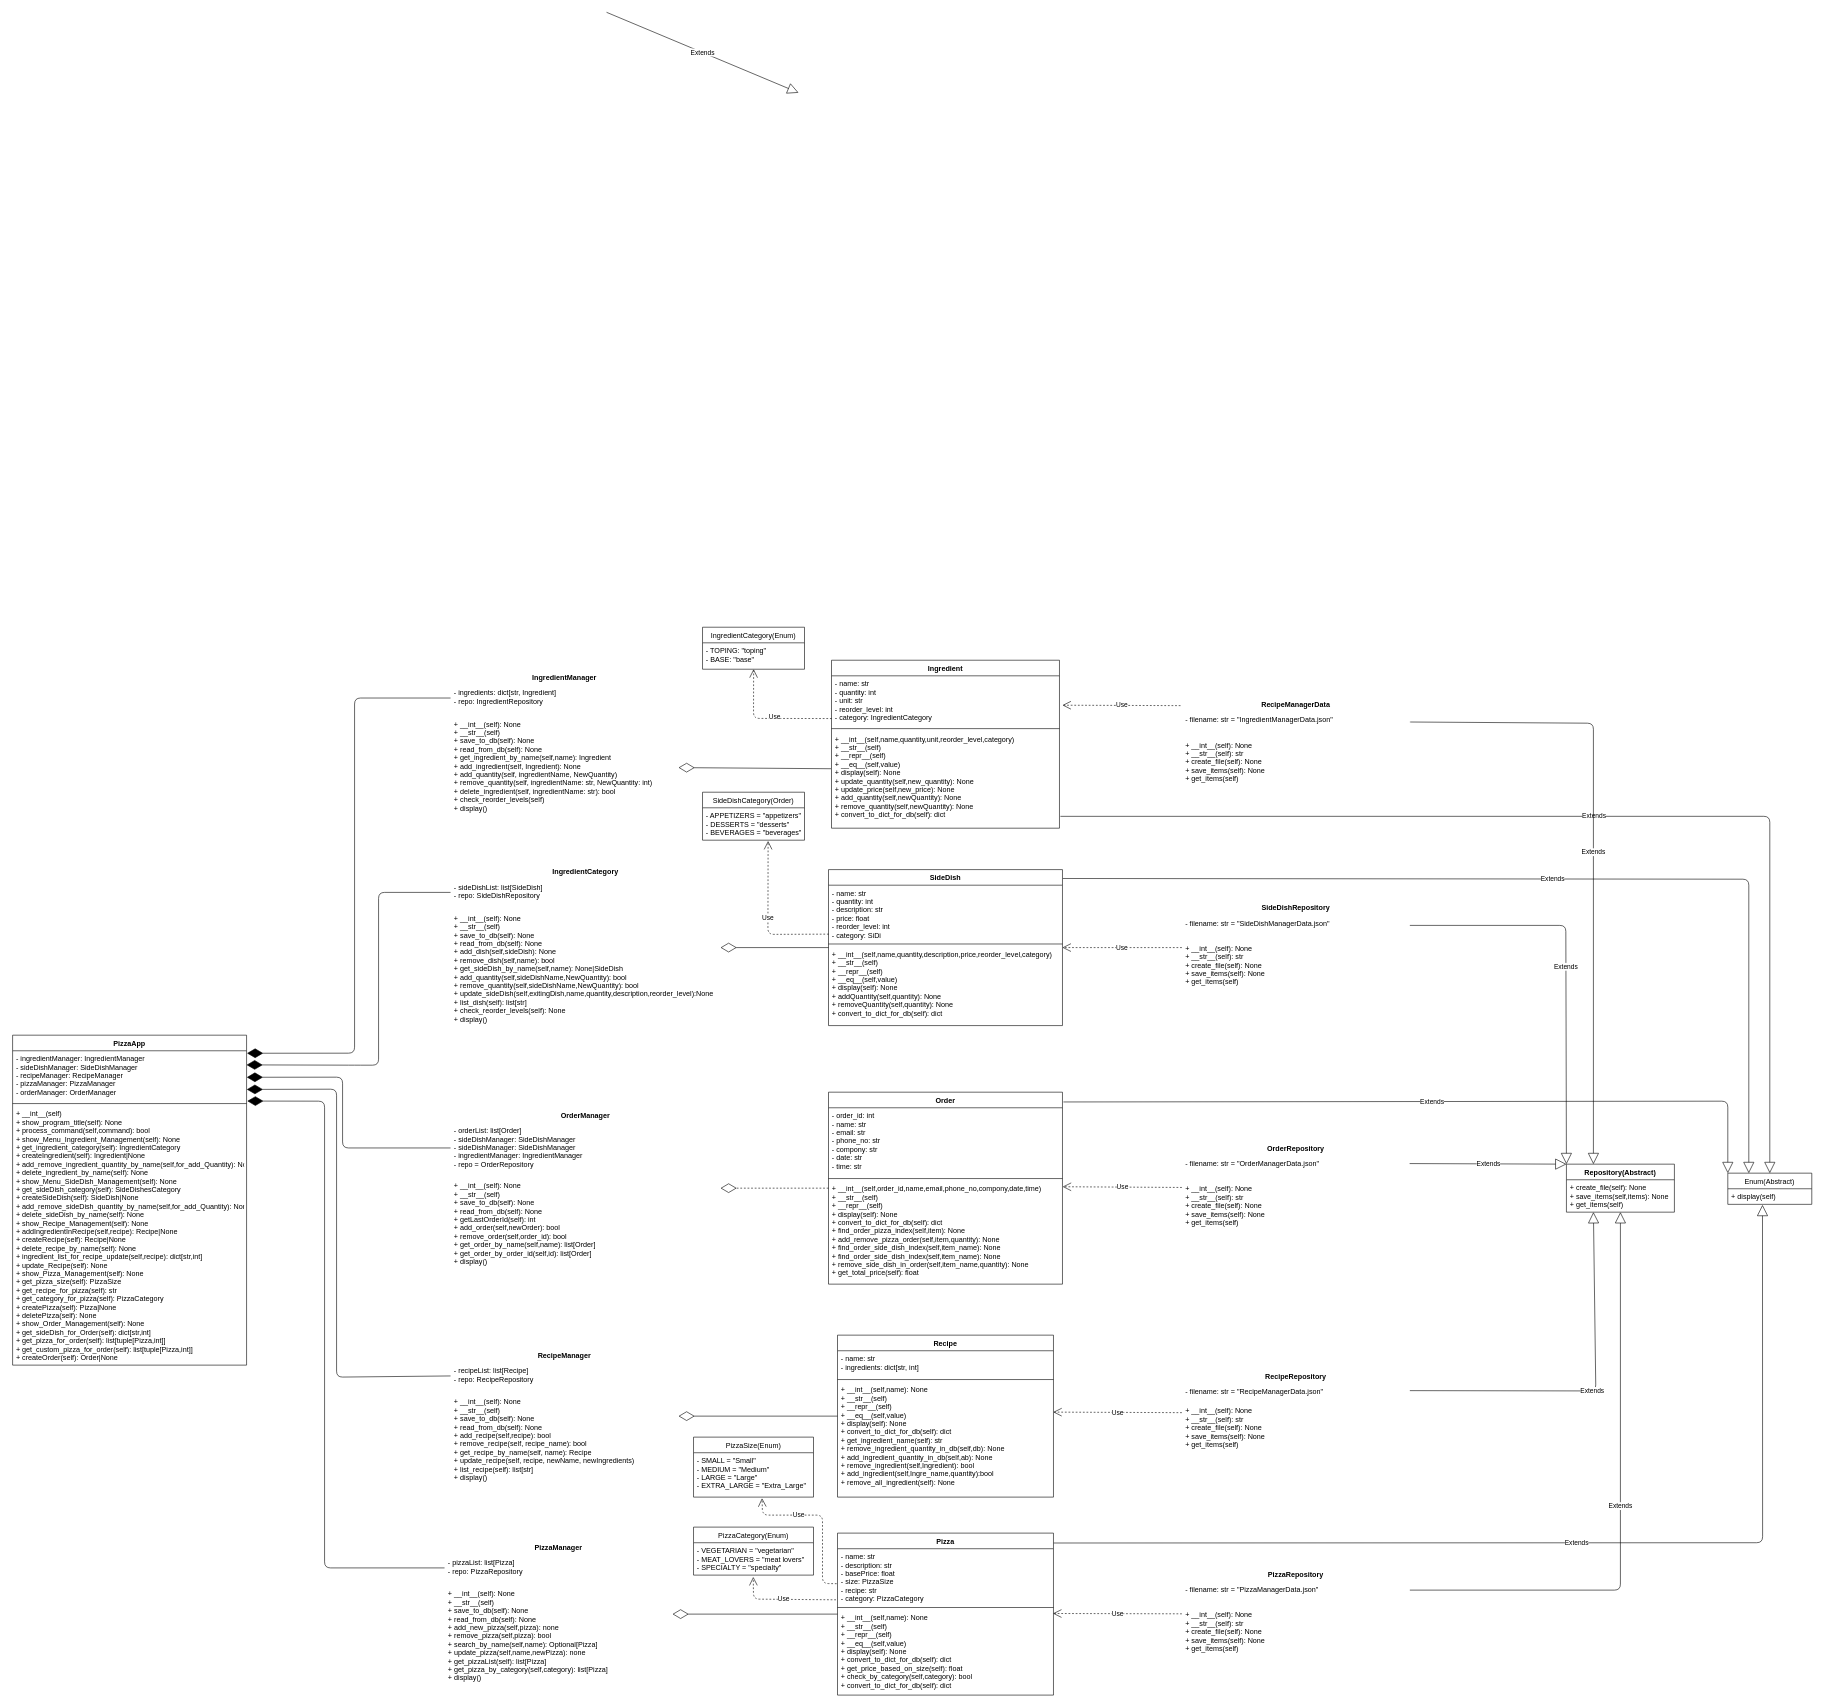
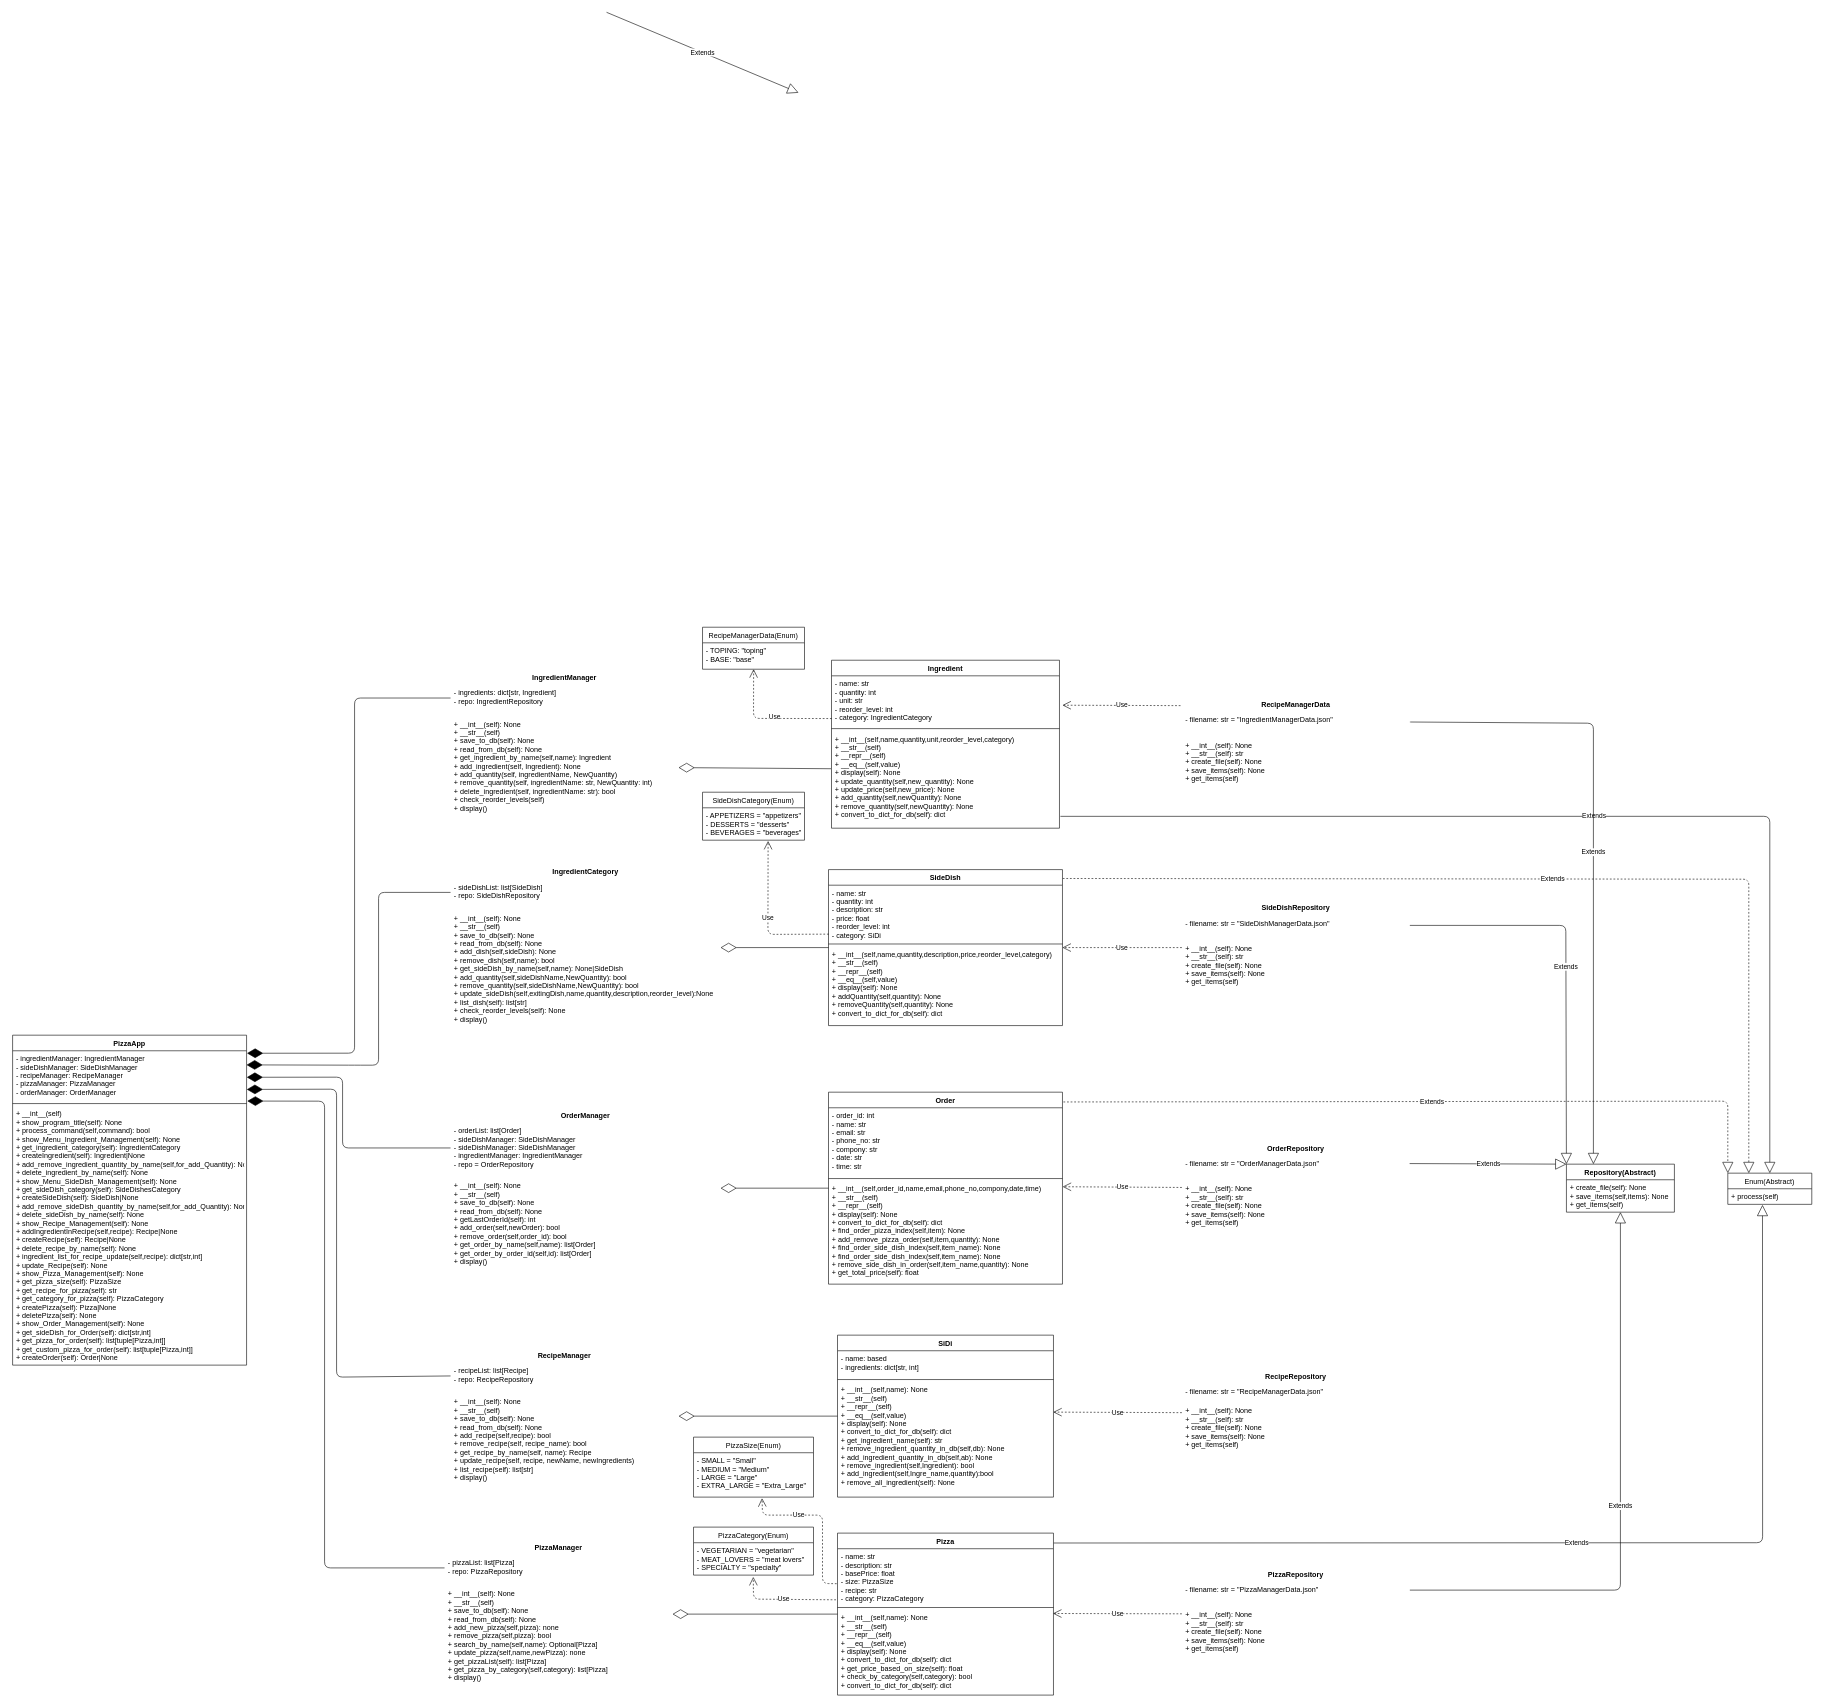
(753, 635) -> (753, 635)
(753, 800) -> (753, 800)
(1300, 879) -> (1300, 879)
(1242, 1102) -> (1242, 1102)
(781, 1188) -> (781, 1188)
(1757, 1197) -> (1759, 1197)
(945, 1343) -> (945, 1343)
(860, 1359) -> (864, 1359)
(1485, 1391) -> none
